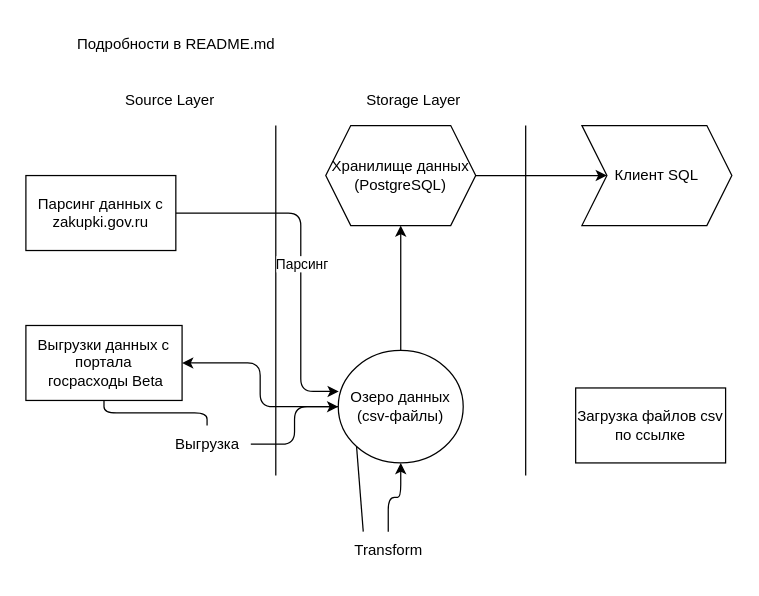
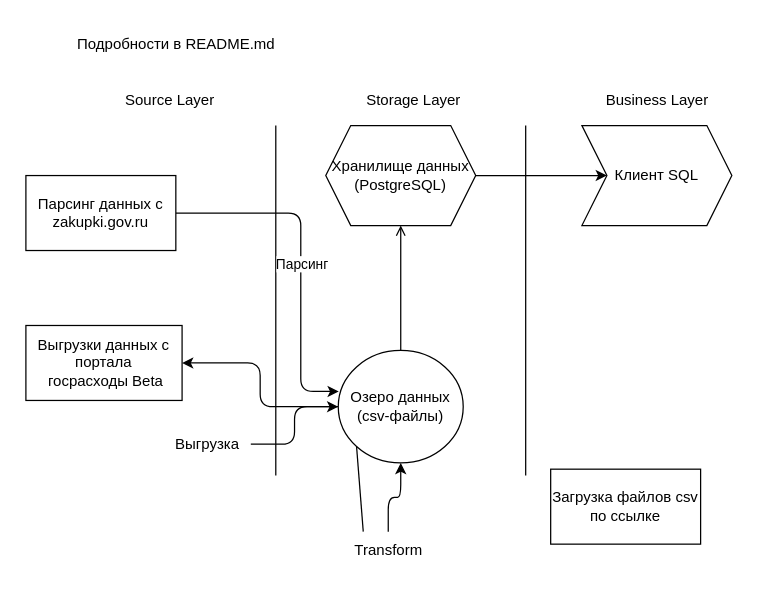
none -> (657, 101)
(401, 236) -> (401, 233)
(155, 413) -> none
(651, 426) -> (626, 507)
